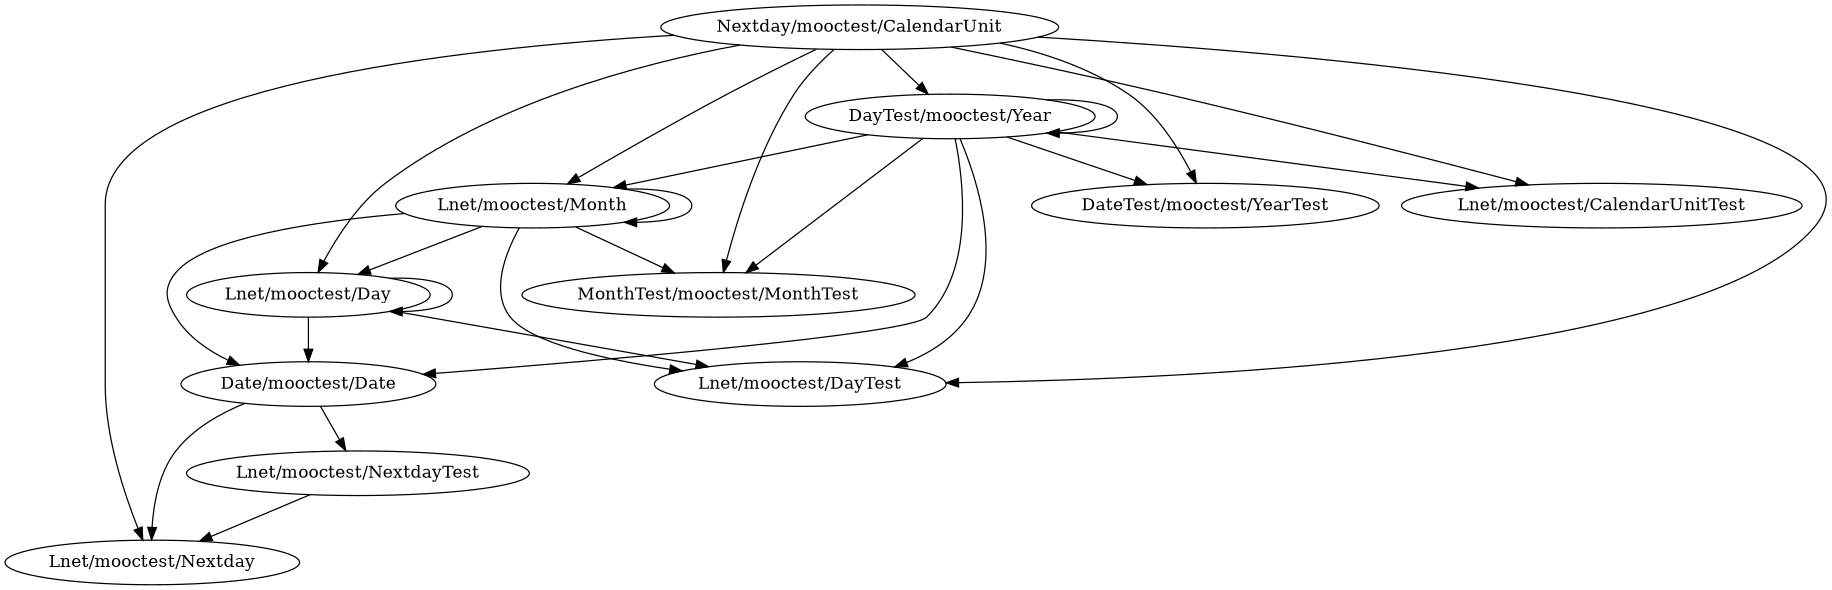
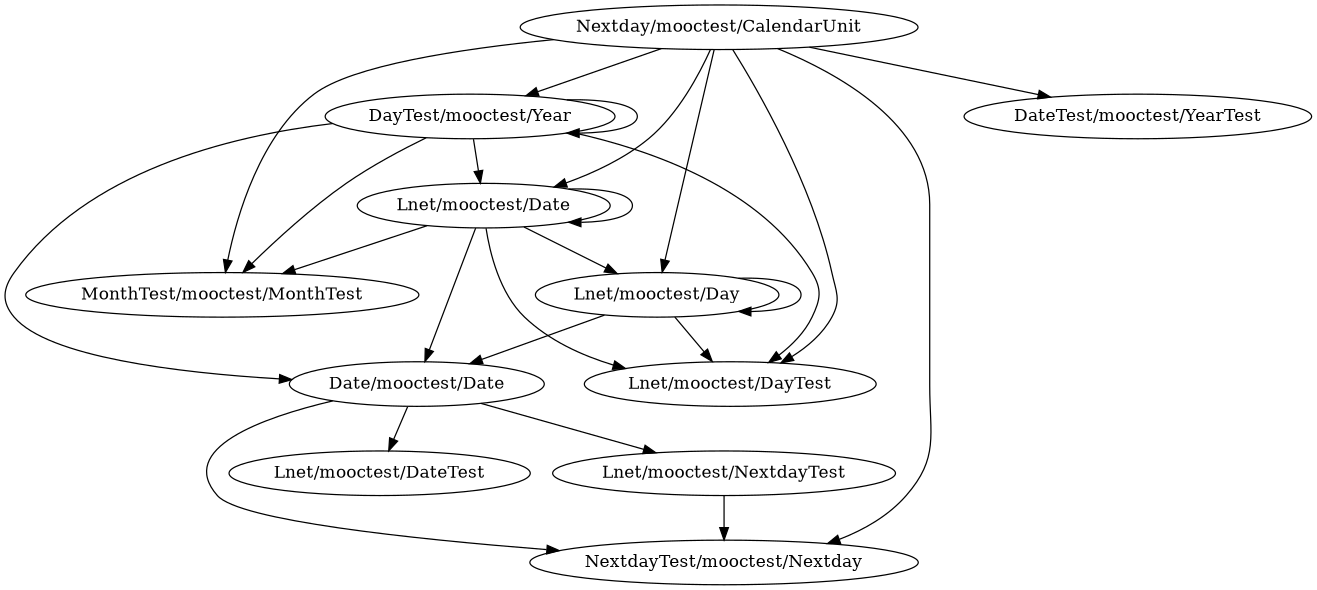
(1071, 159) -> none
(533, 206) -> (484, 206)
(1602, 206) -> none
none -> (380, 473)
(152, 562) -> (724, 562)
